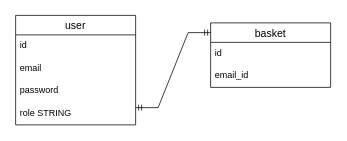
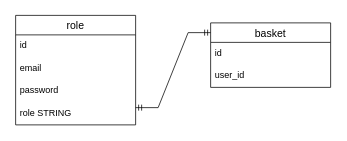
(75, 26) -> (75, 26)
(231, 75) -> (231, 75)
